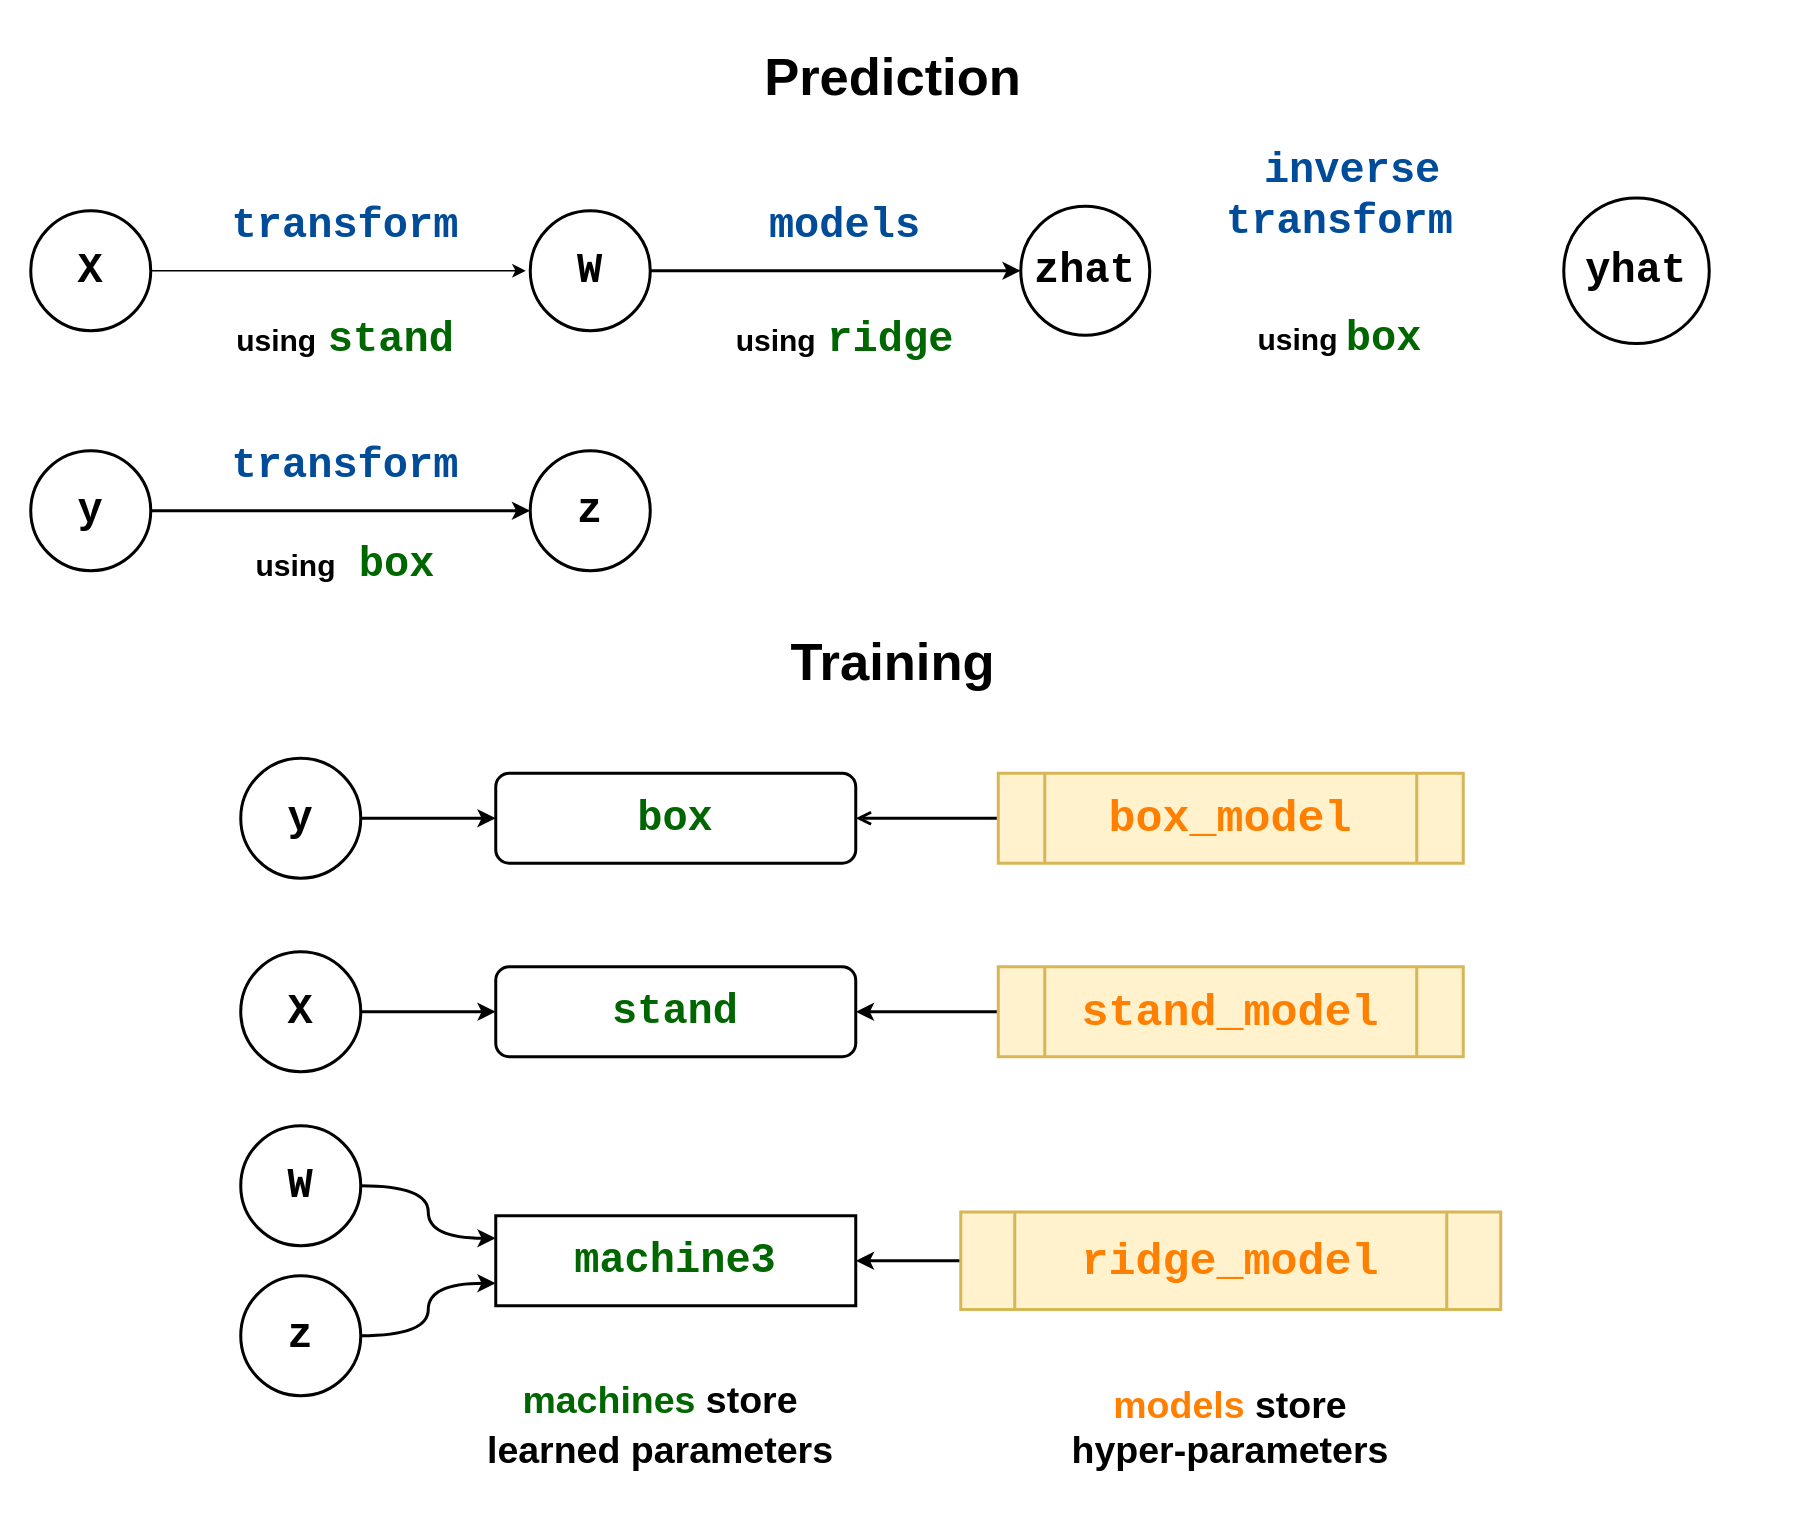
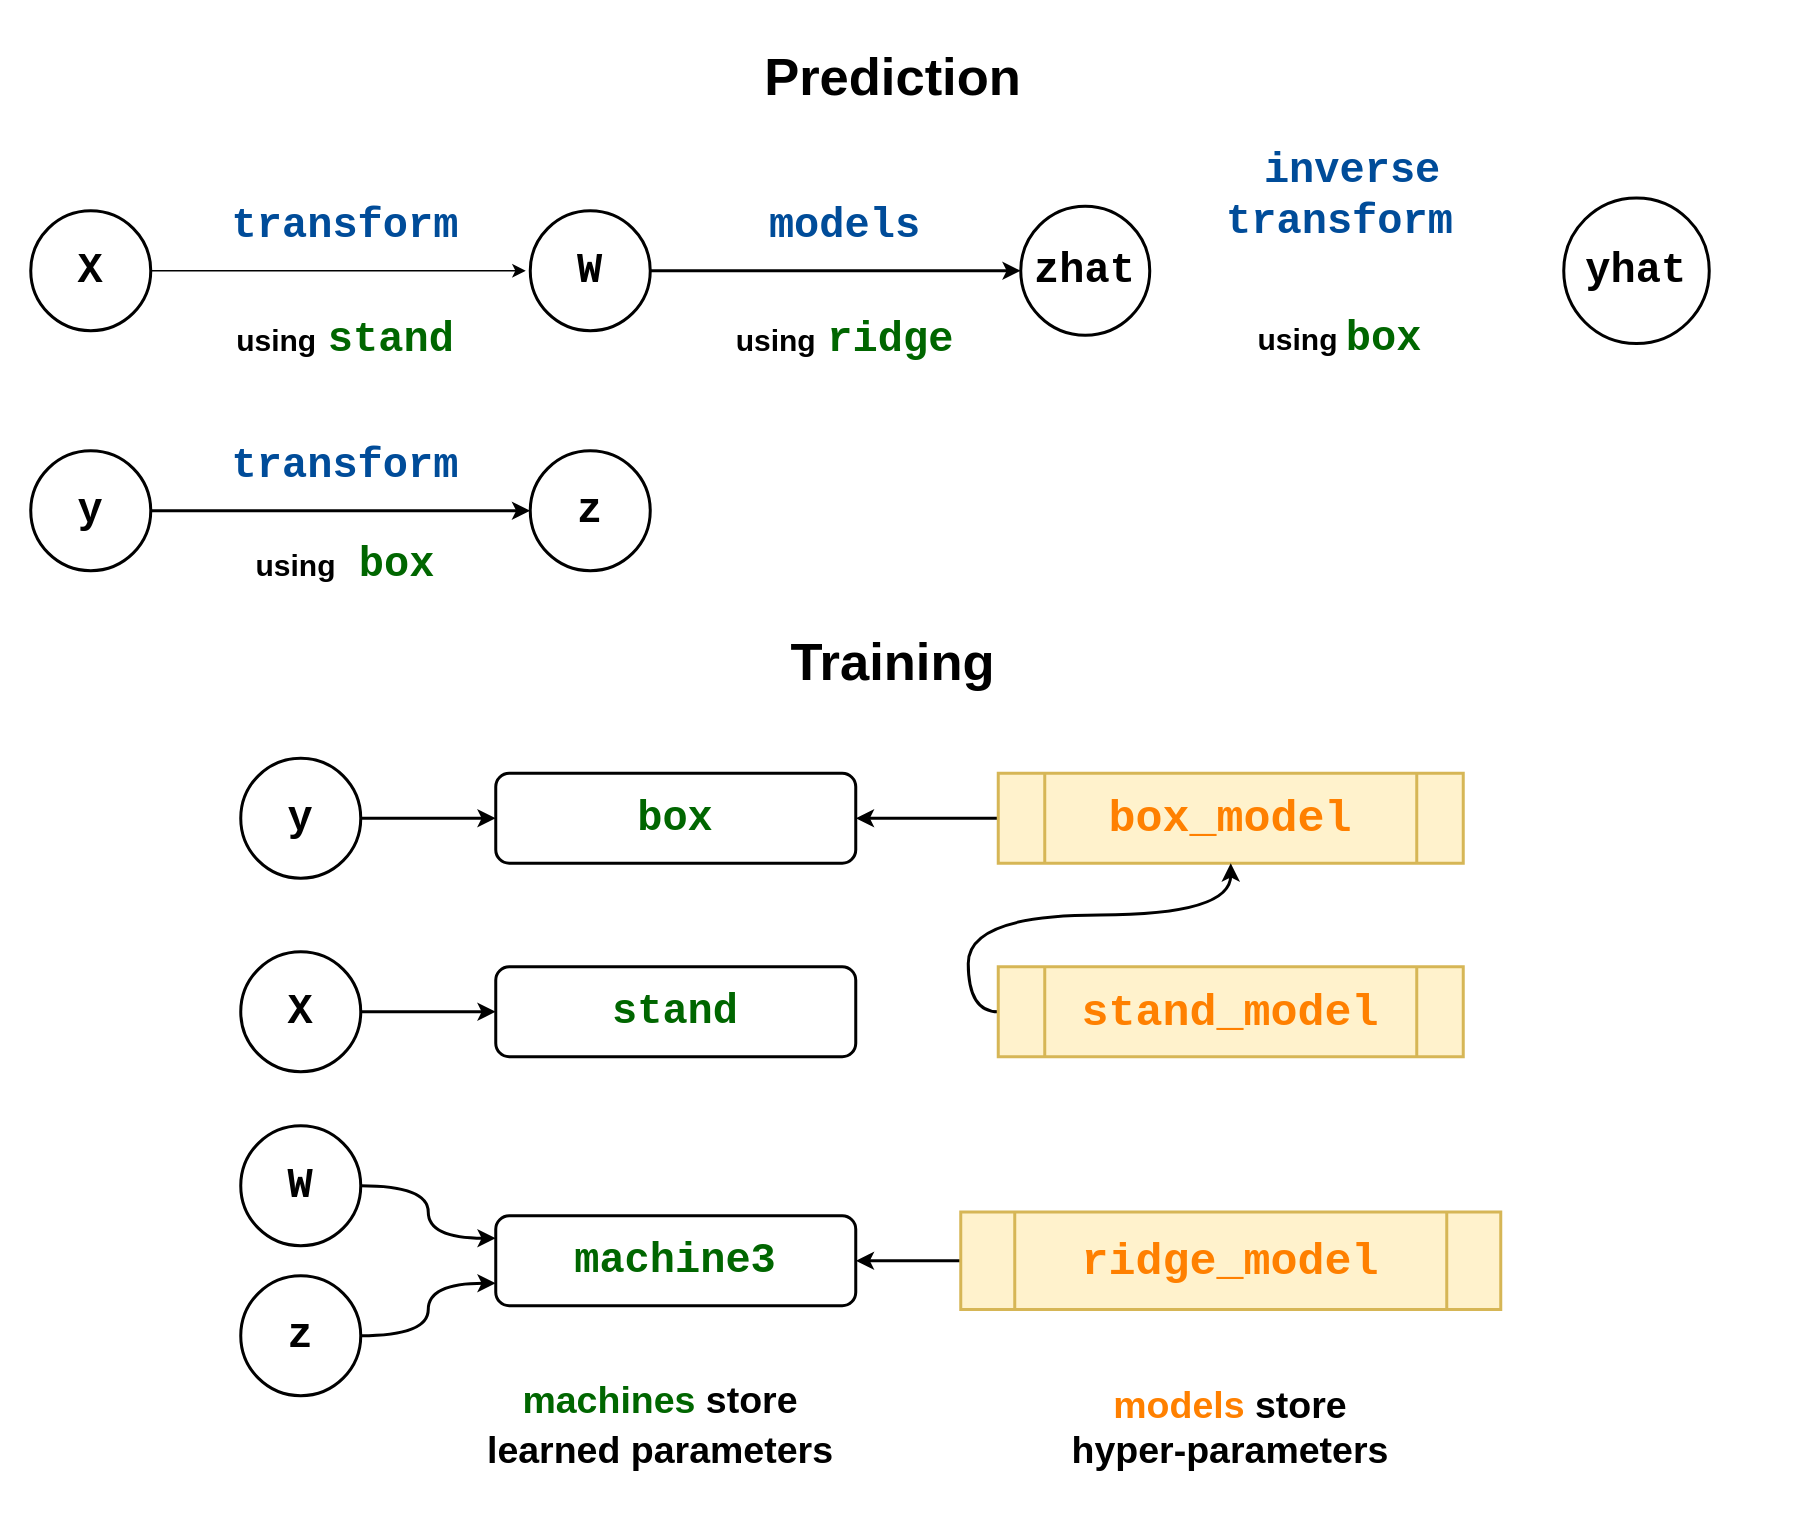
(869, 818) -> (870, 818)
(929, 1012) -> (1067, 916)
(676, 1261) -> (676, 1261)
